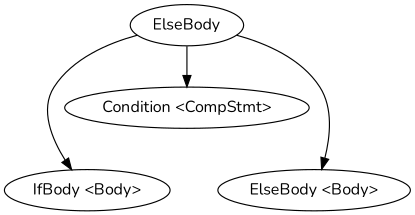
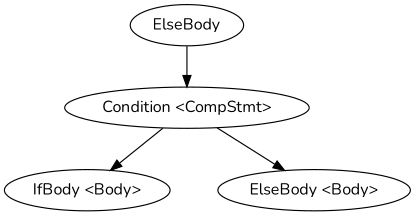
(312, 76) -> (246, 146)
(61, 78) -> (141, 146)
